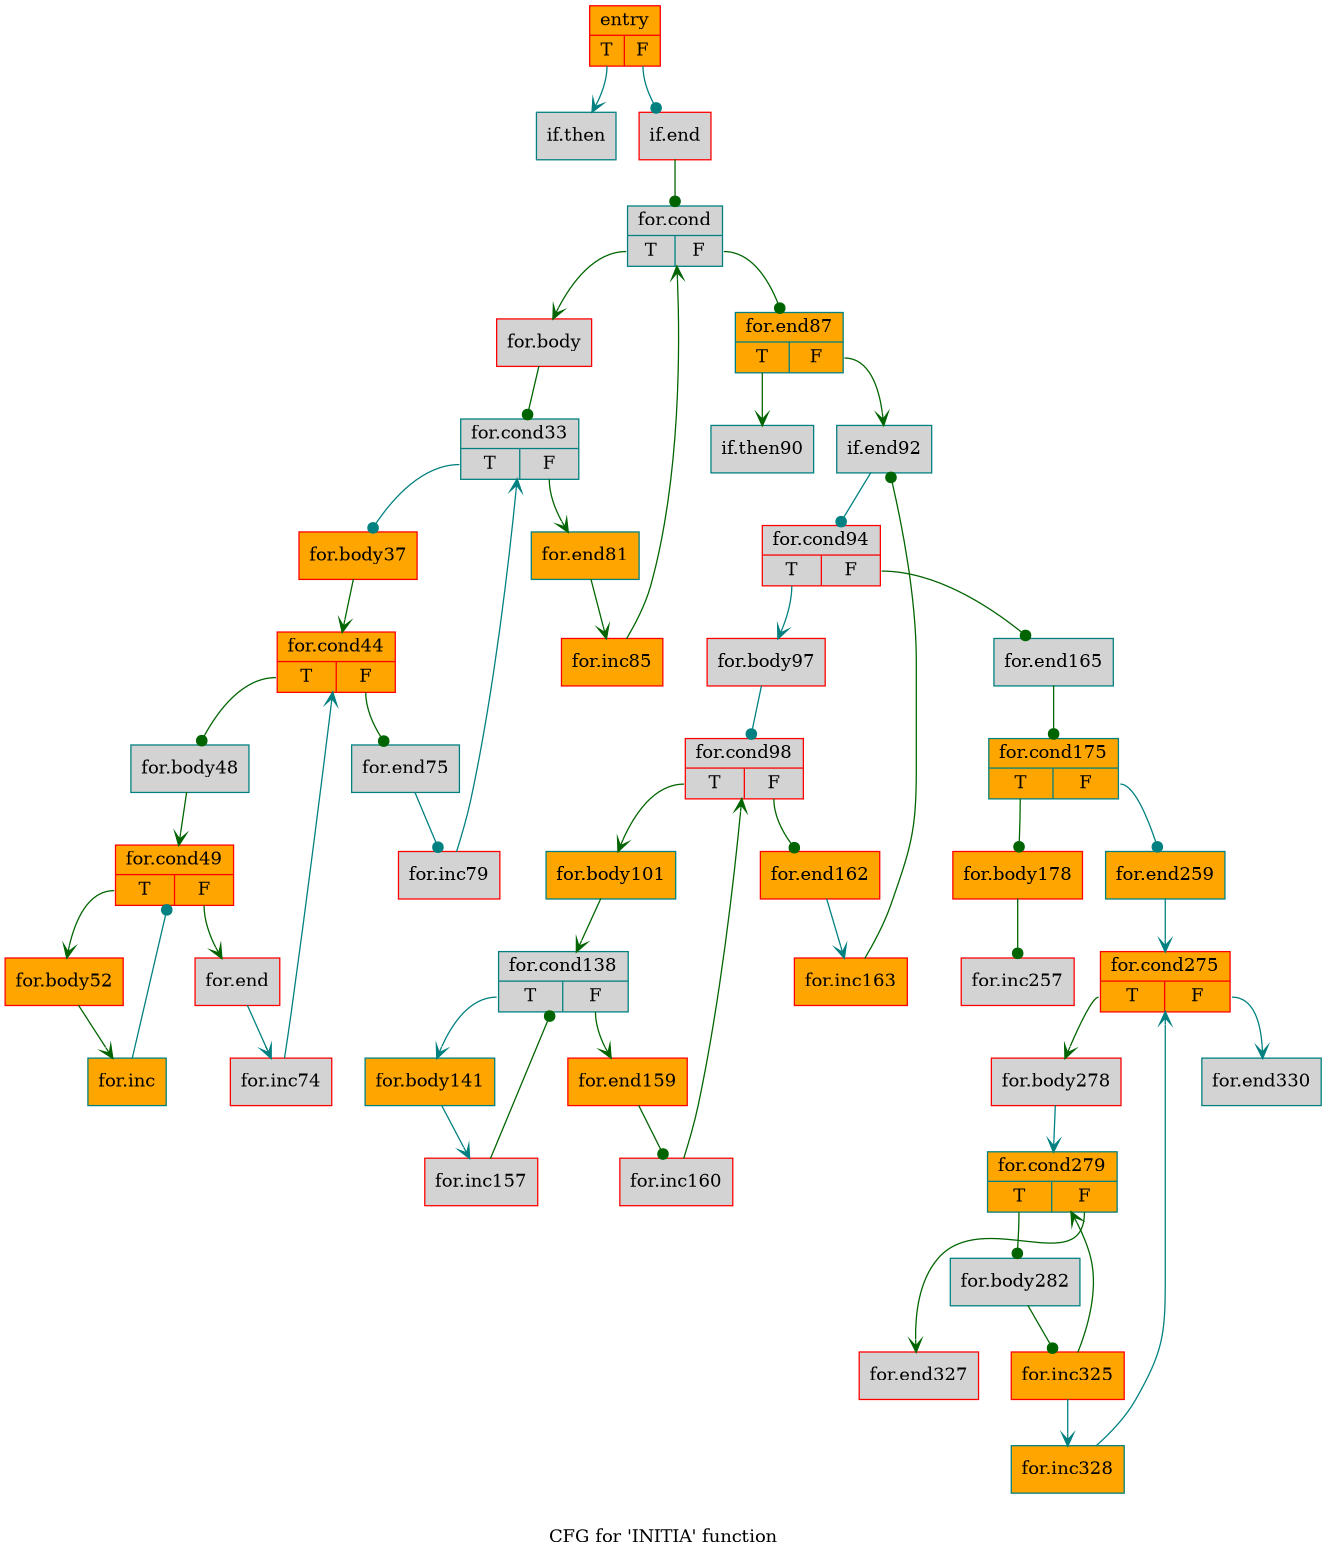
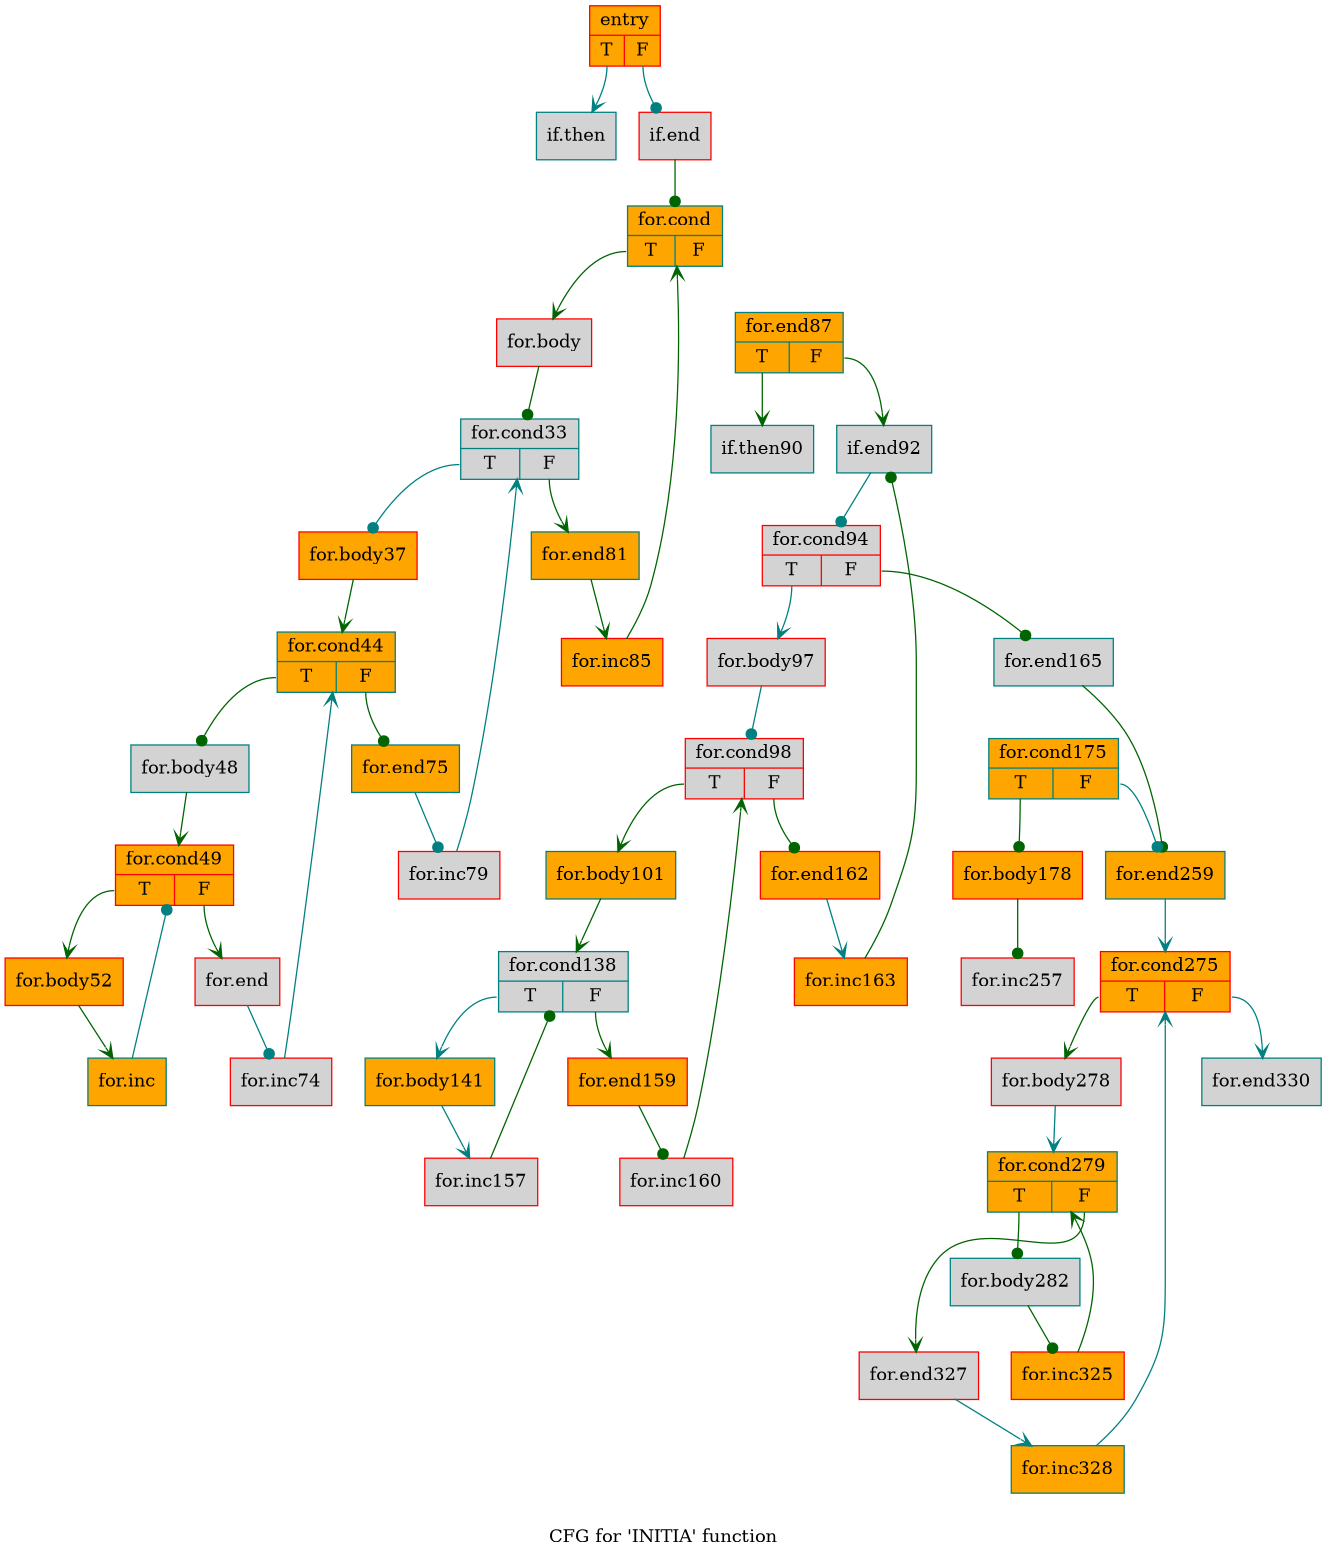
(675, 236) -> (675, 236)
(758, 269) -> none
(336, 662) -> (336, 662)
(1054, 707) -> (1138, 755)
(406, 769) -> (406, 769)
(257, 1027) -> (257, 1027)
(1068, 1416) -> (987, 1419)
